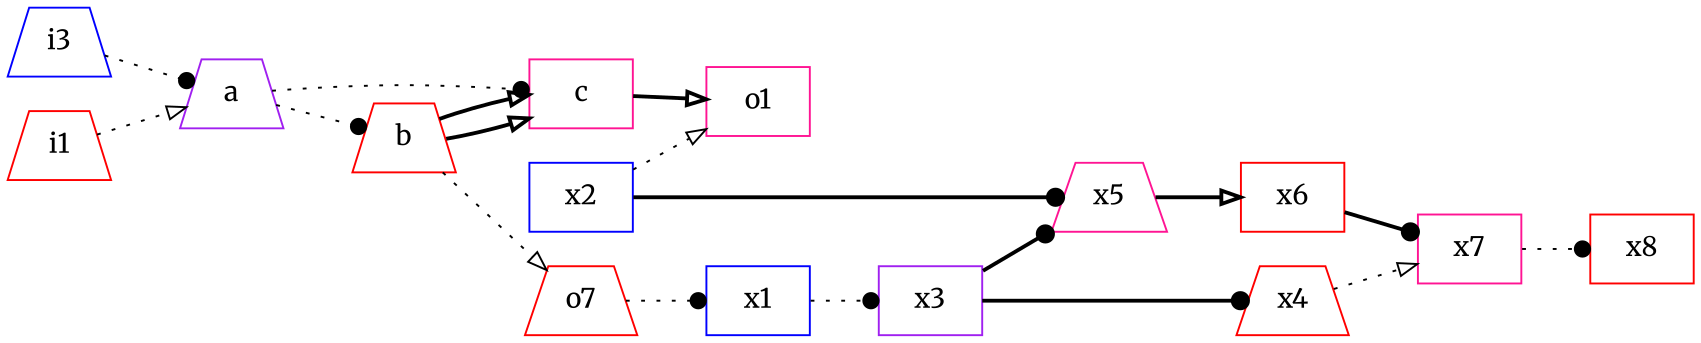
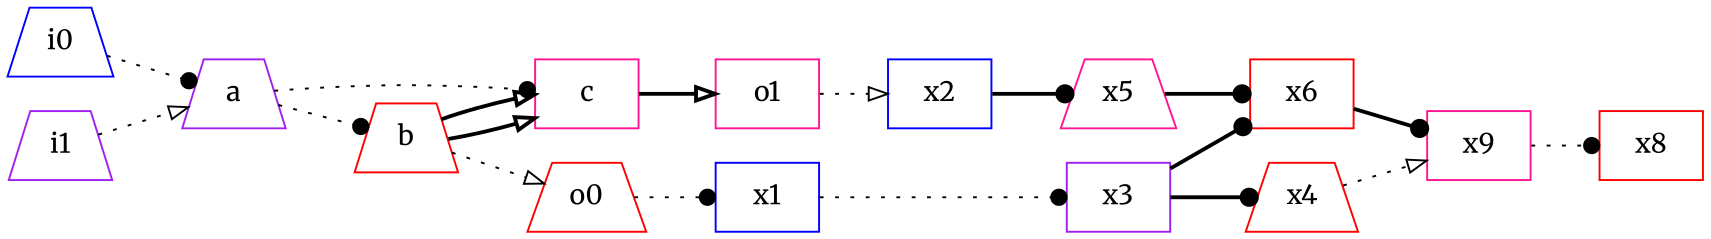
(59, 42) -> (60, 42)
(59, 146) -> (60, 146)
(661, 154) -> (844, 94)
(1188, 197) -> (1200, 94)
(1470, 249) -> (1479, 146)
(1011, 254) -> (1203, 150)
(581, 301) -> (587, 197)
